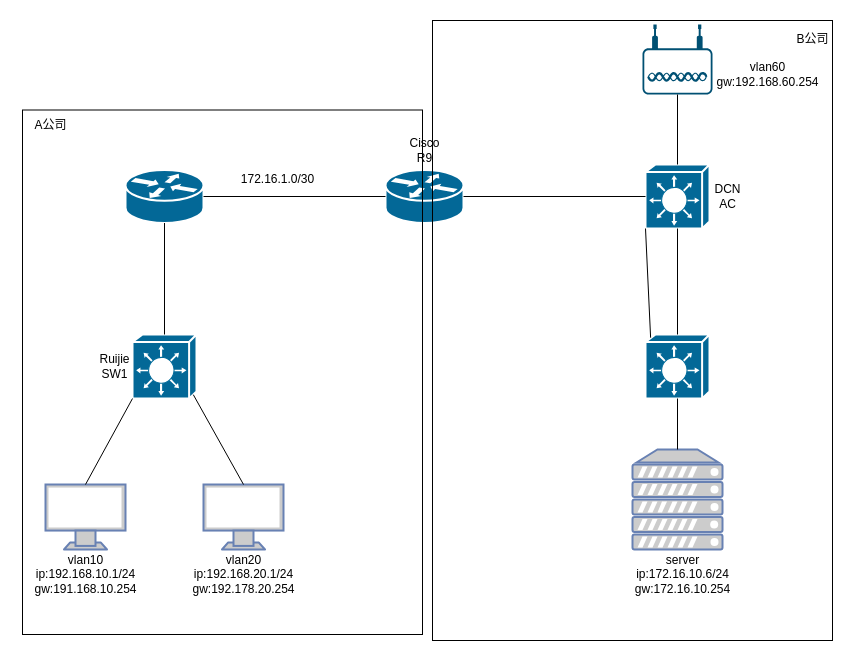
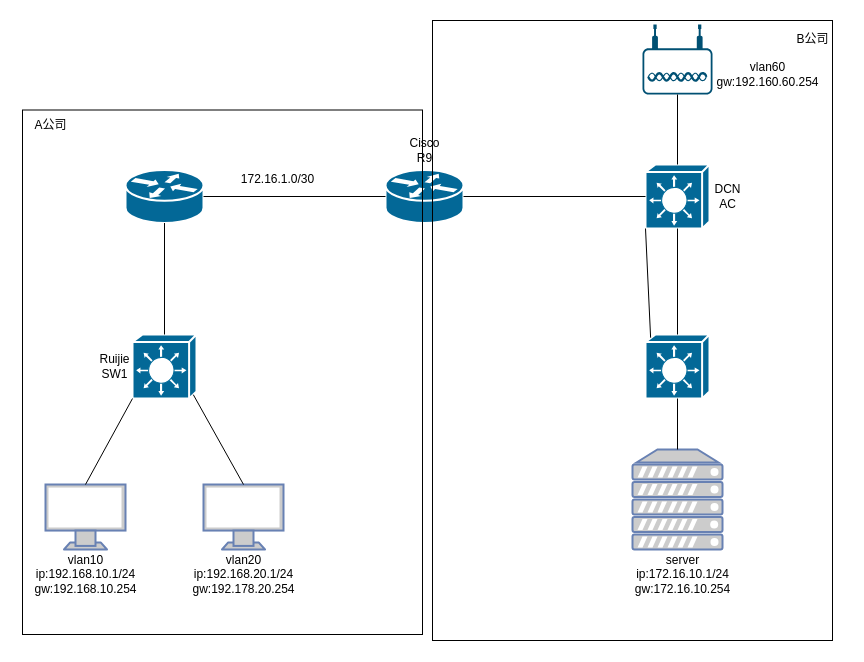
(768, 75) -> (768, 75)
(86, 575) -> (86, 575)
(683, 575) -> (683, 575)
